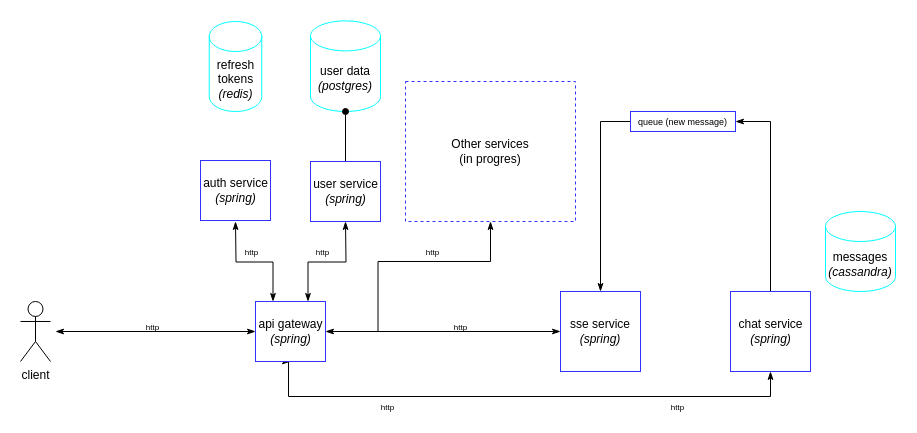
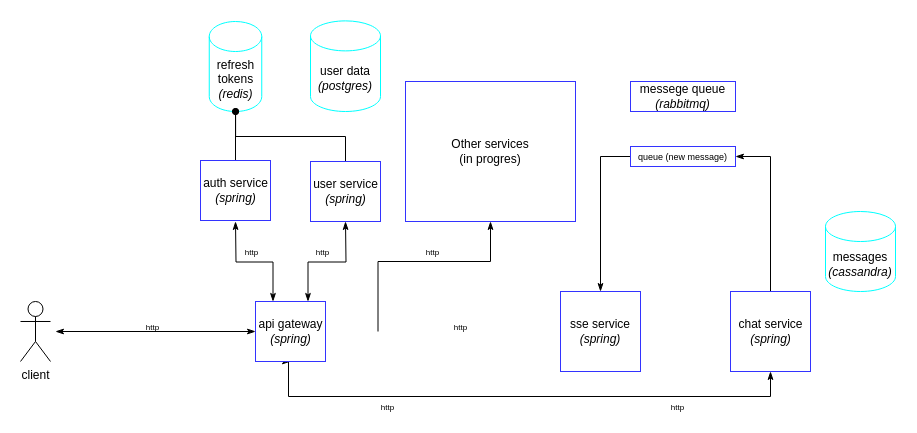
none -> (683, 97)
(683, 122) -> (683, 157)
(346, 127) -> (292, 137)
none -> (236, 150)
(491, 152) -> (491, 152)
(443, 332) -> none
